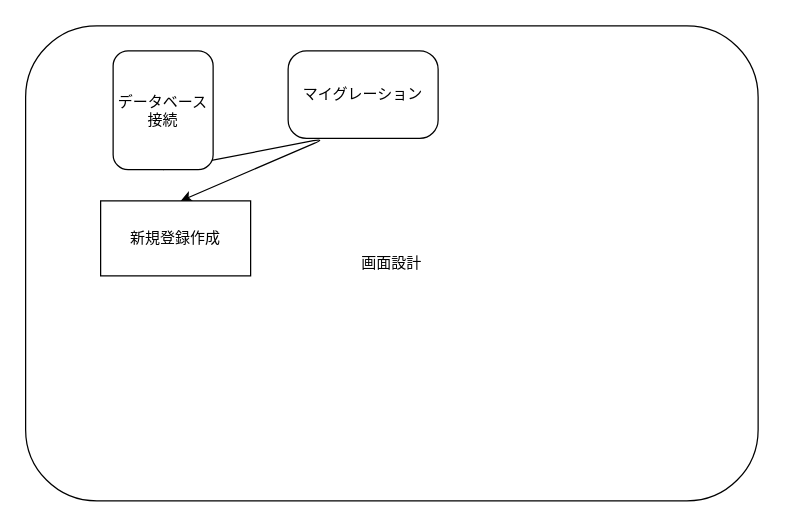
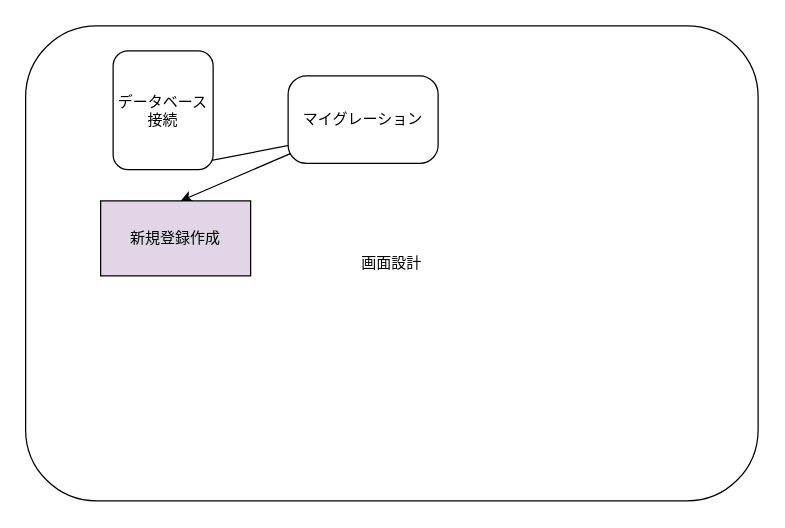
(363, 94) -> (363, 119)
(176, 238) -> (176, 238)
